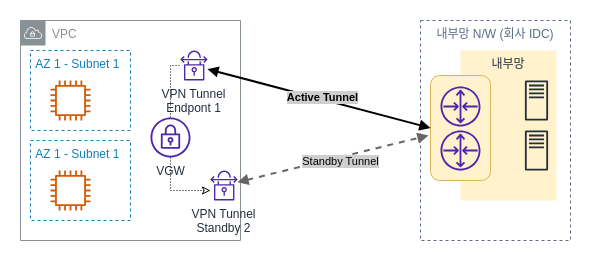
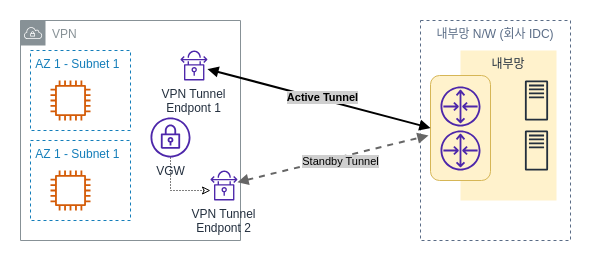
(63, 35) -> (63, 35)
(171, 87) -> none
(224, 222) -> (224, 222)
